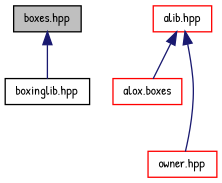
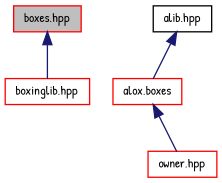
(47, 19) -> (47, 19)
(182, 19) -> (182, 19)
(47, 92) -> (47, 92)
(193, 98) -> (168, 134)
